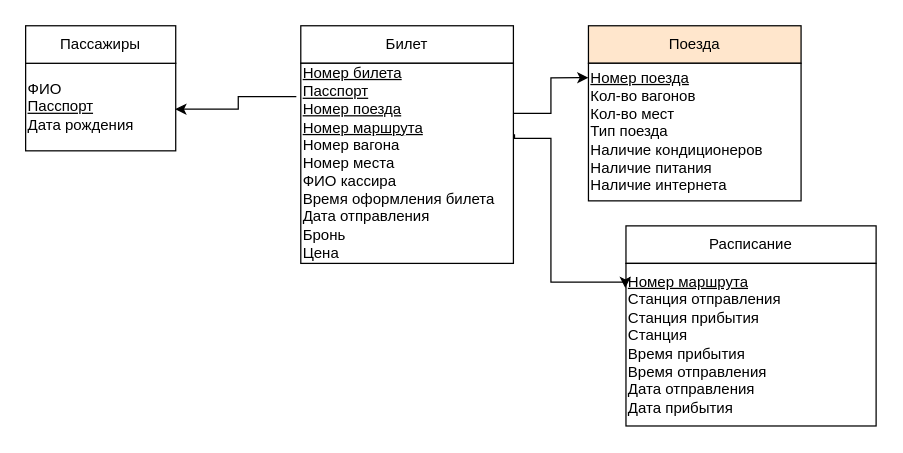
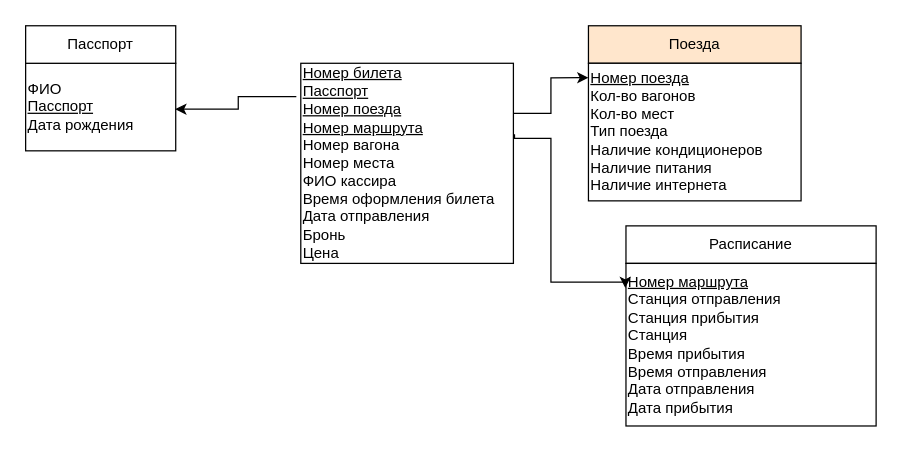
(101, 44) -> (101, 44)
(407, 44) -> none
